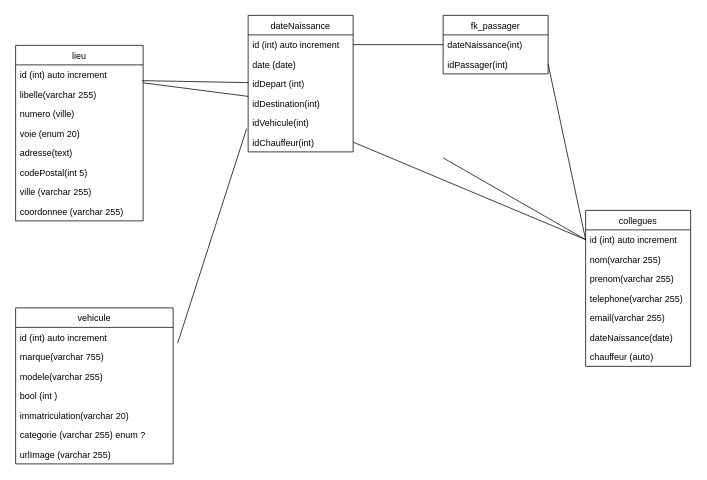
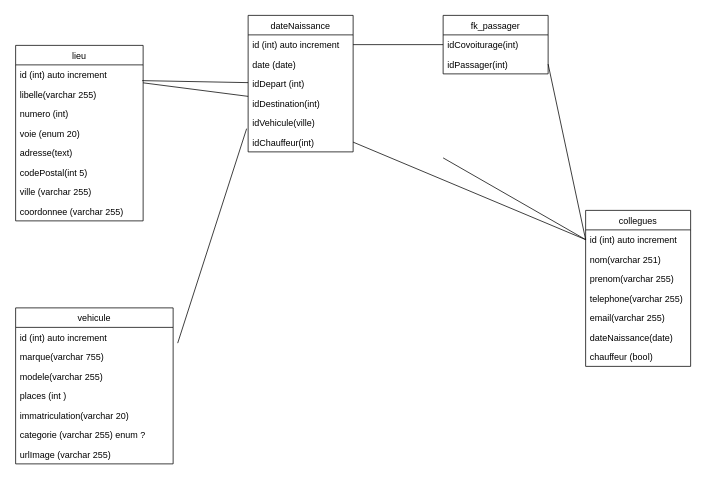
(490, 45) -> (489, 45)
(50, 114) -> (47, 114)
(285, 123) -> (288, 123)
(629, 260) -> (629, 260)
(629, 357) -> (627, 357)
(43, 396) -> (48, 396)
